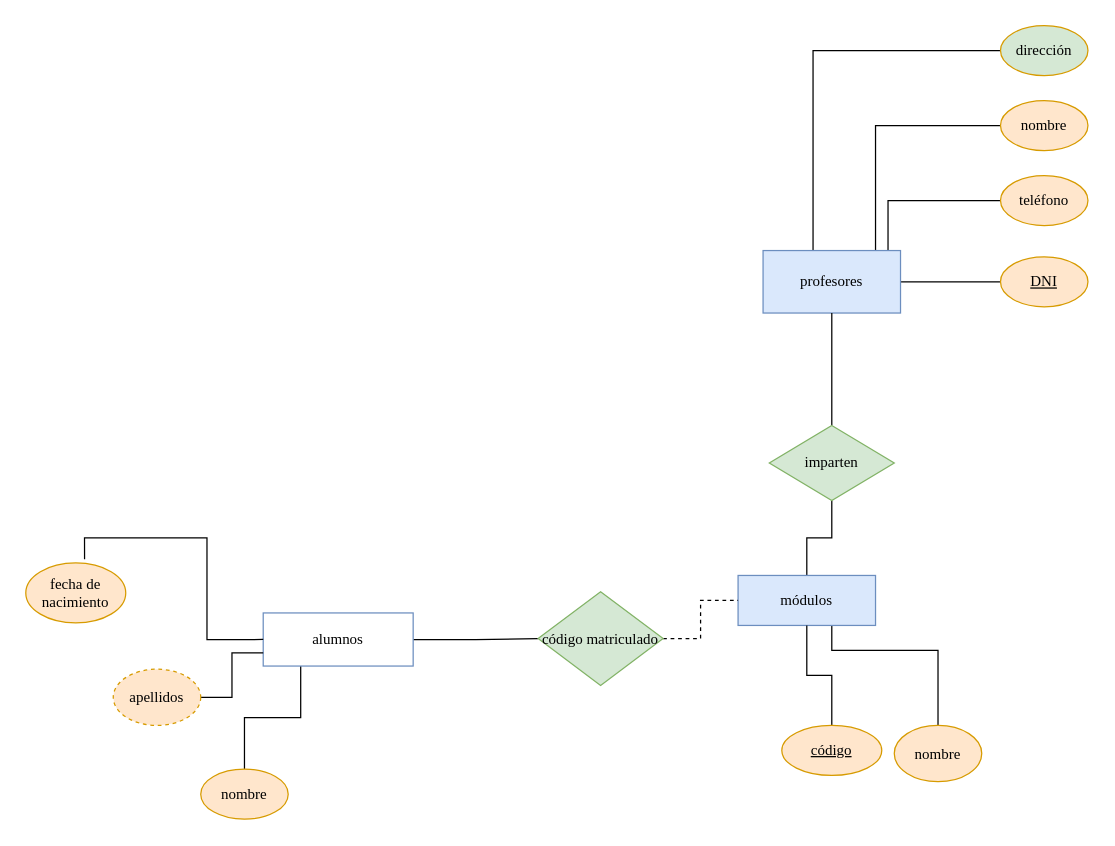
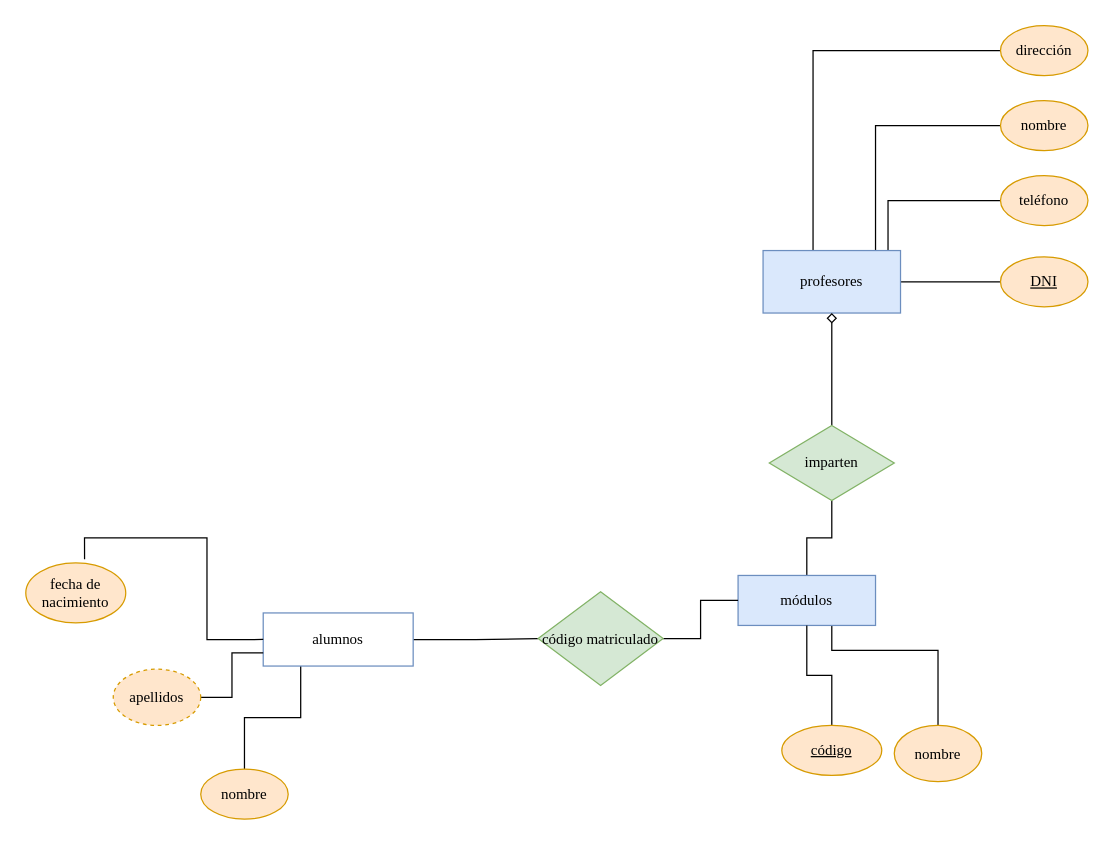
(1044, 51) -> (1044, 51)
(832, 318) -> (832, 323)
(701, 619) -> (701, 619)
